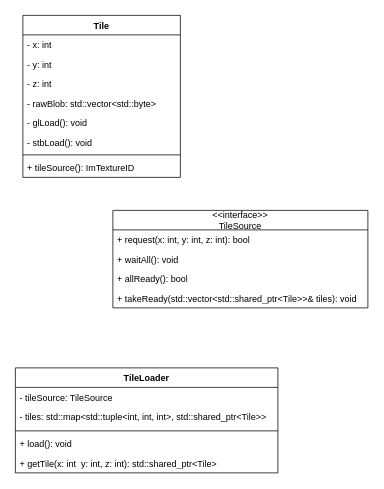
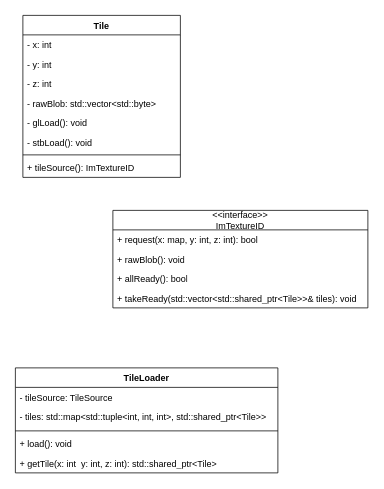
(240, 220) -> (240, 220)
(196, 241) -> (197, 241)
(152, 260) -> (154, 260)
